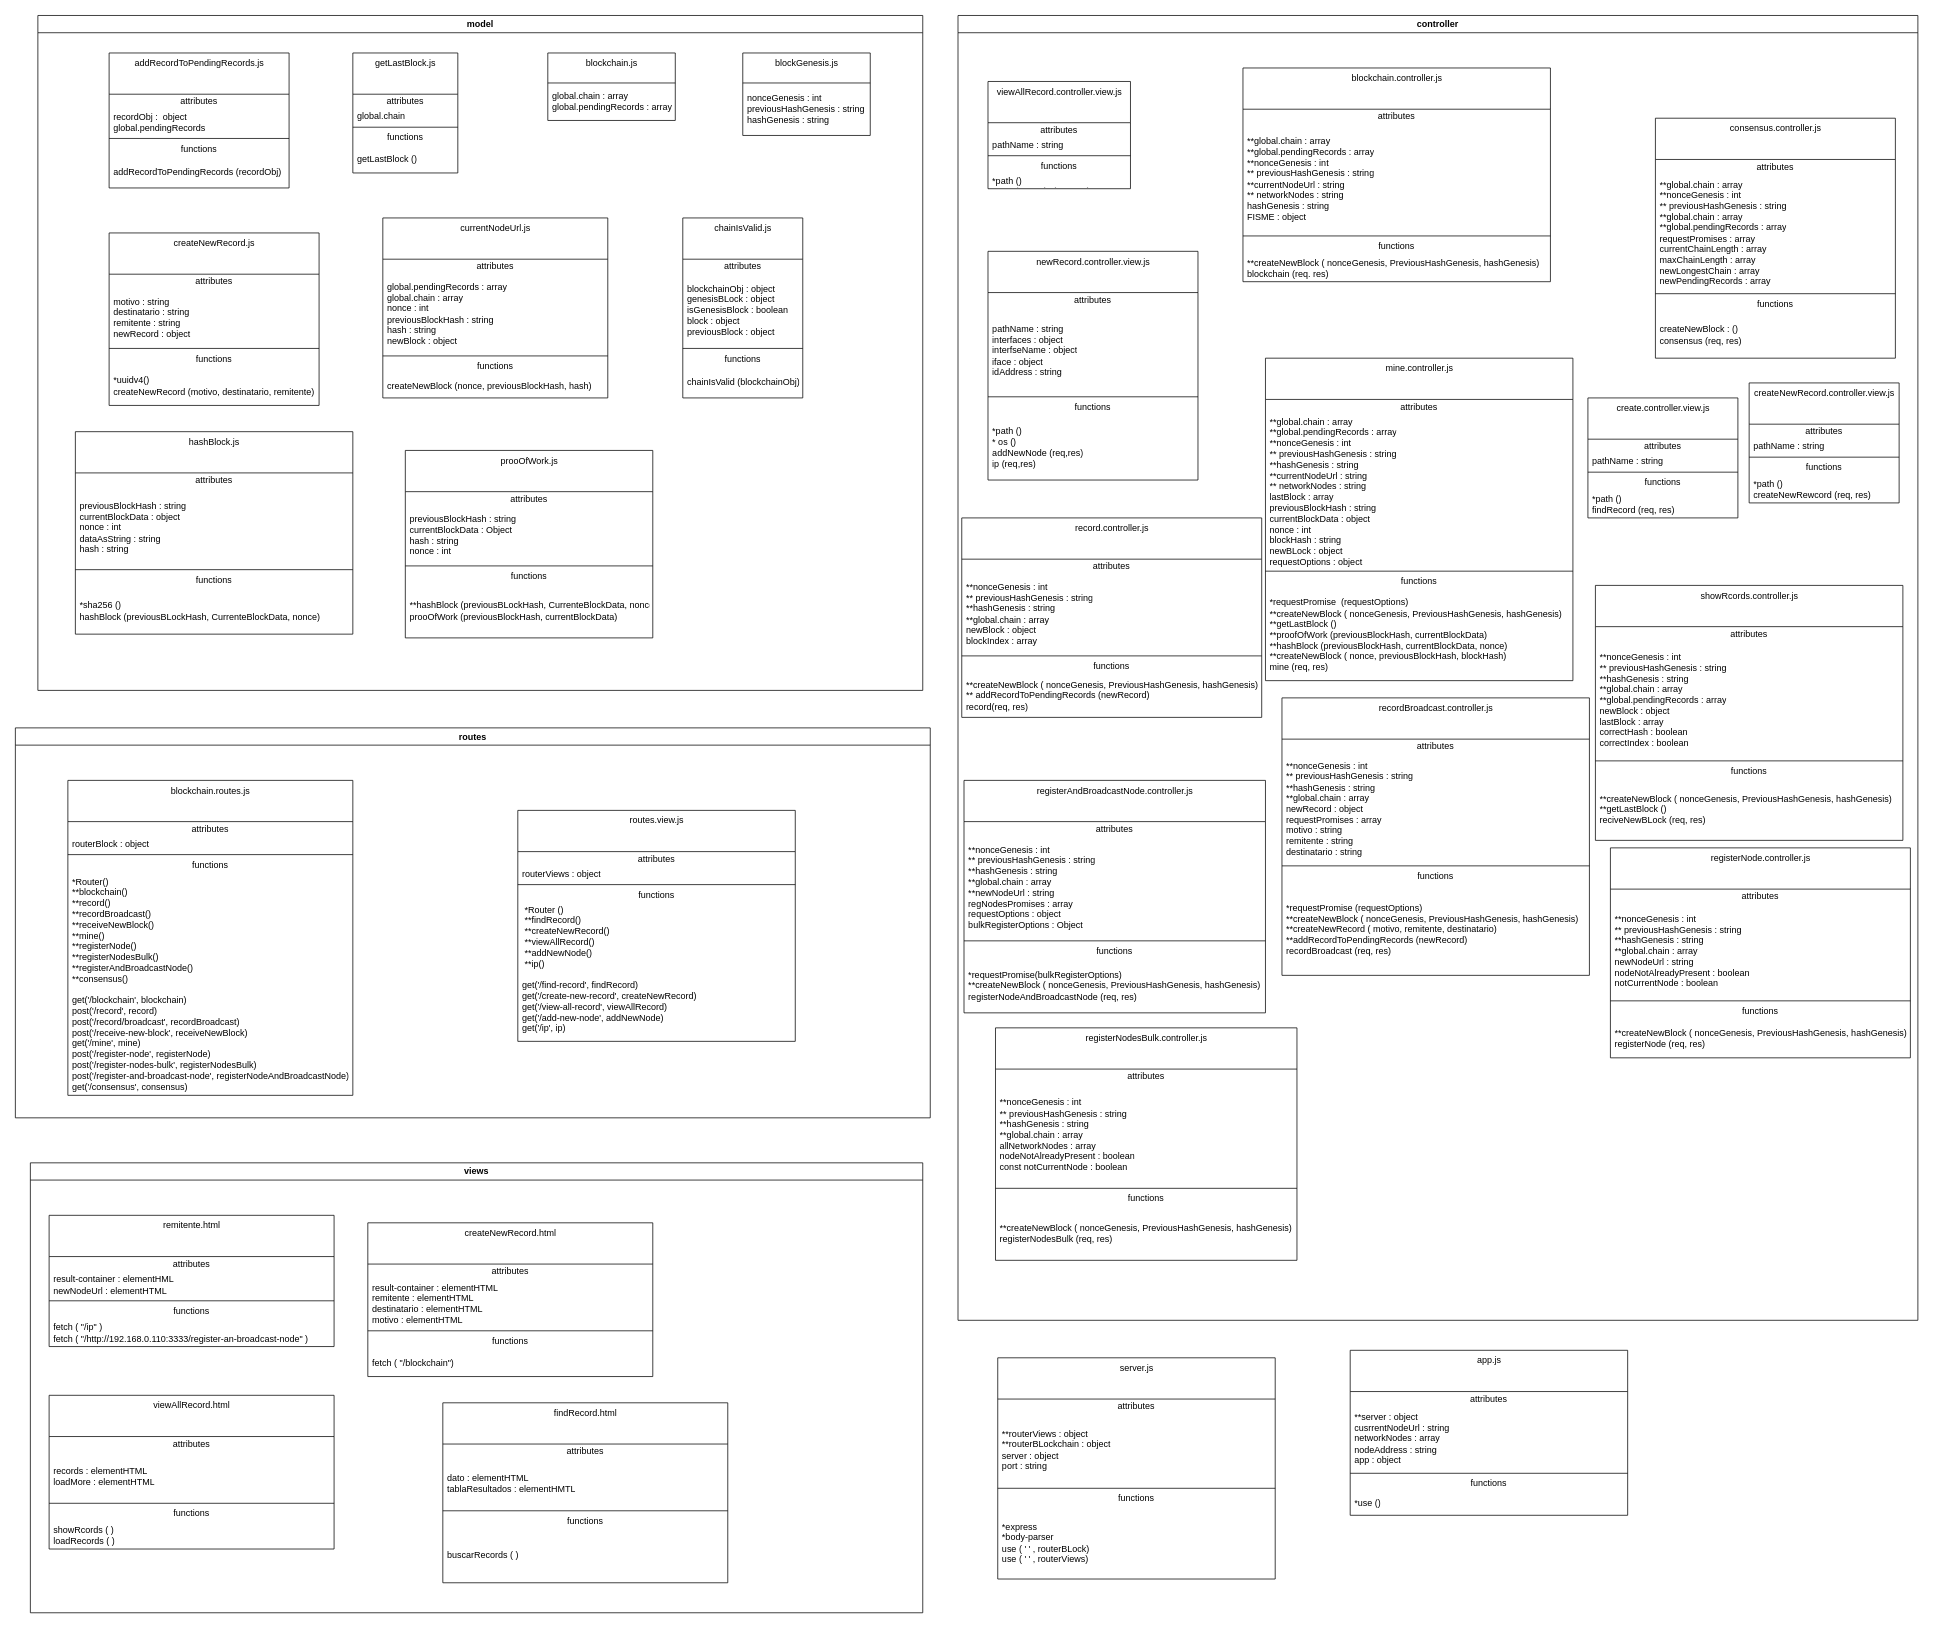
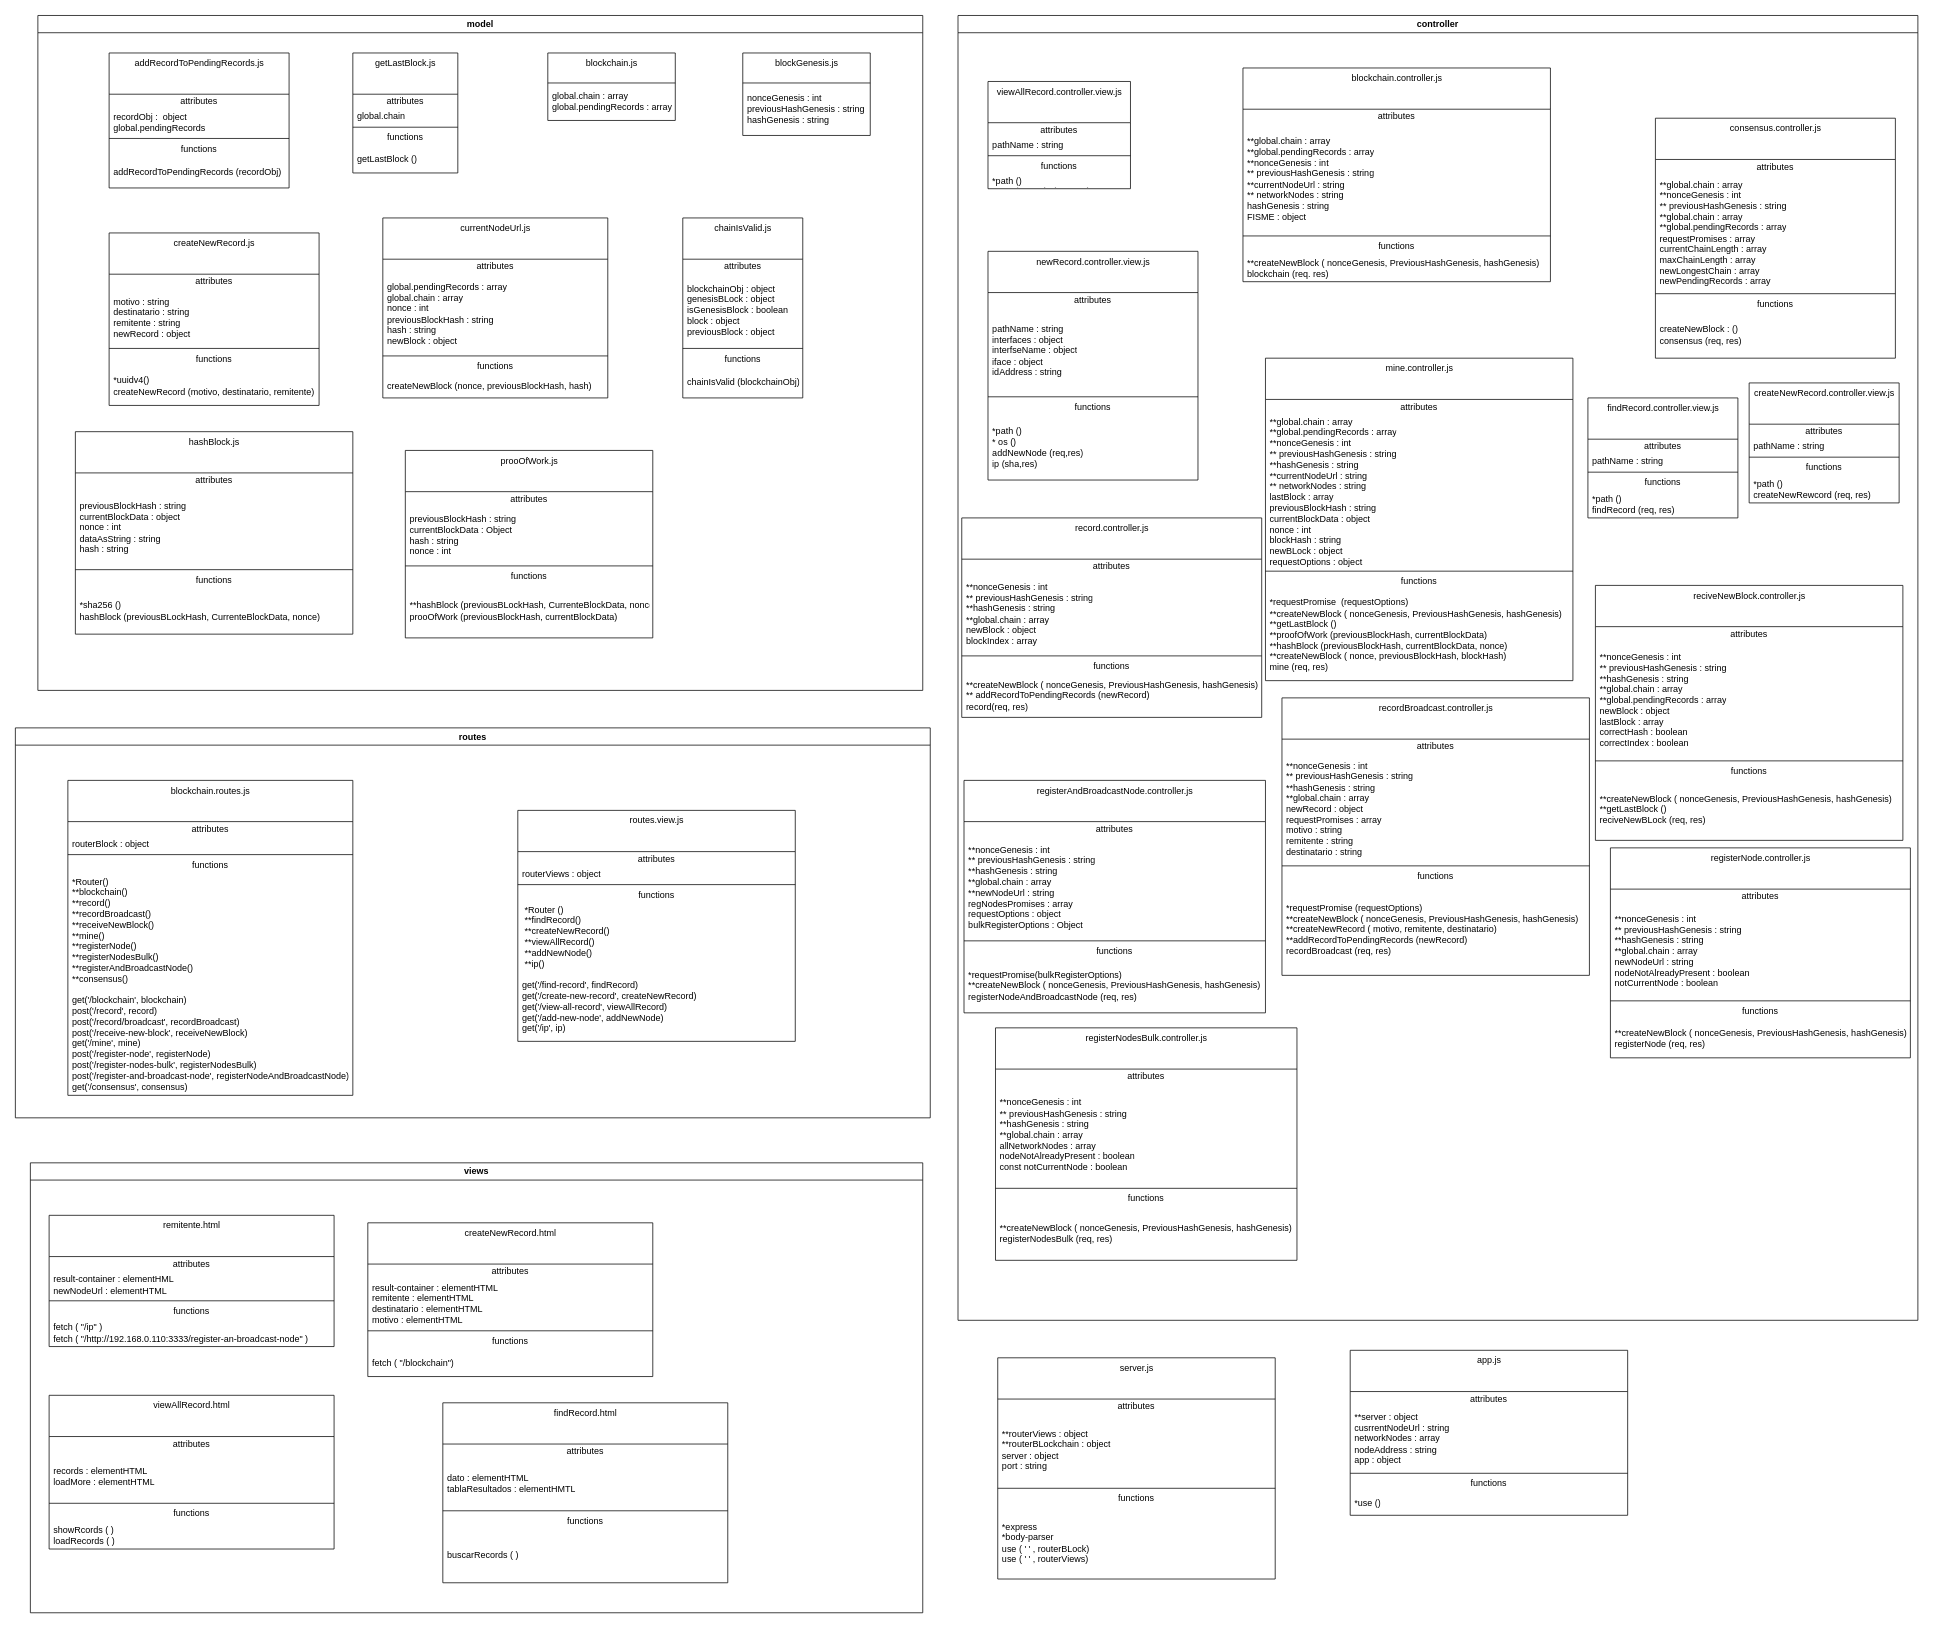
(1664, 409) -> (1664, 409)
(1041, 447) -> (1041, 447)
(1750, 596) -> (1750, 596)
